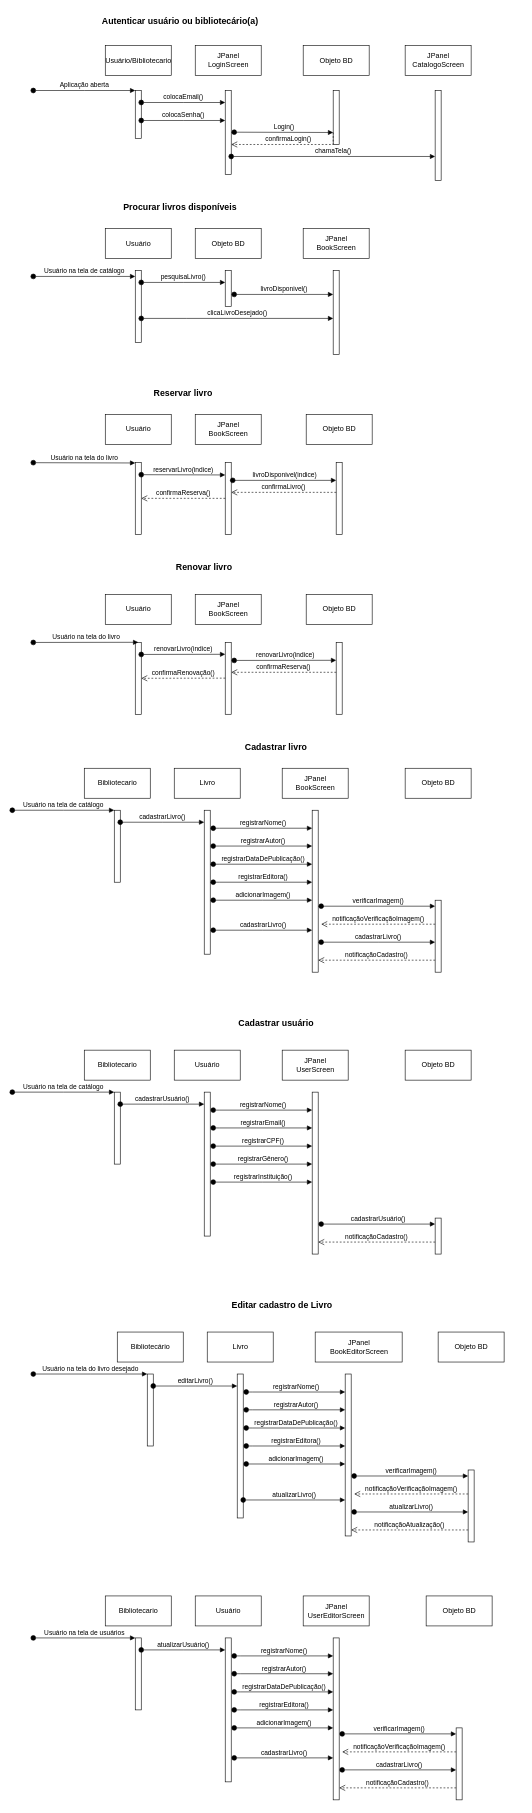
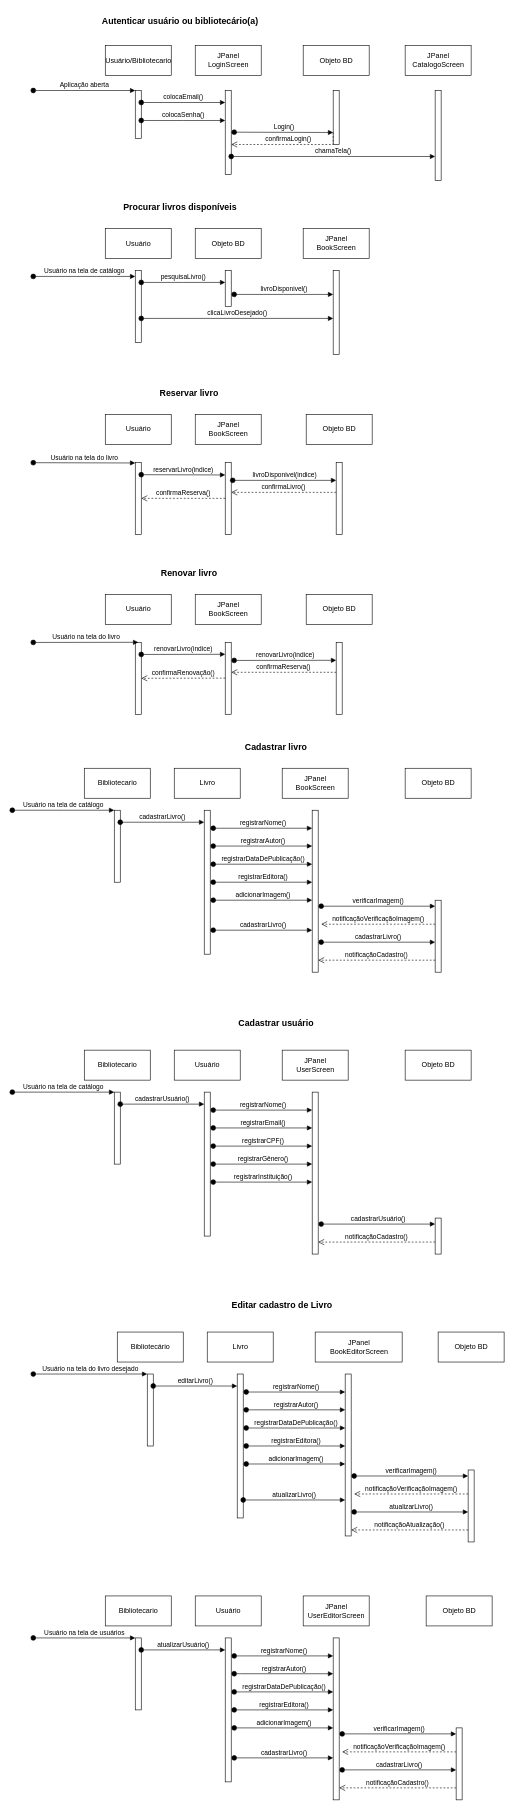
(183, 393) -> (189, 393)
(204, 567) -> (189, 573)
